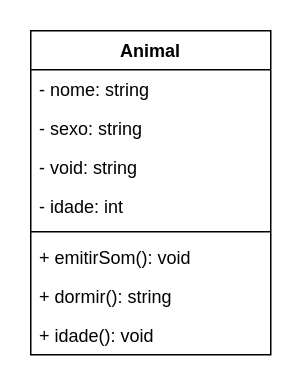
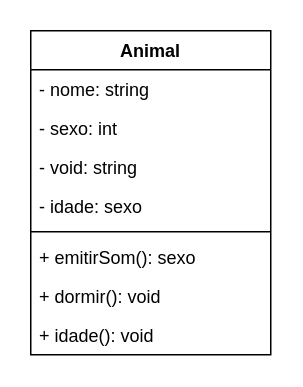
(100, 129) -> (85, 129)
(88, 207) -> (95, 207)
(121, 258) -> (123, 258)
(118, 297) -> (108, 297)
